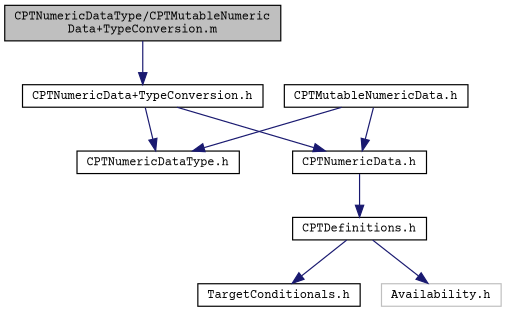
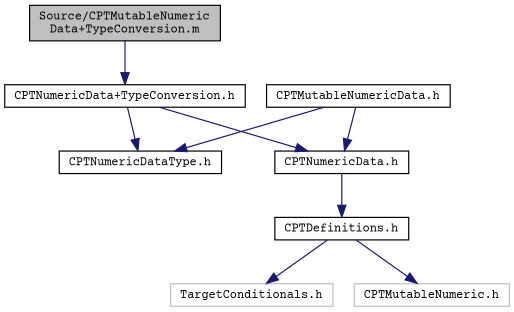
(143, 23) -> (125, 23)
(279, 295) -> (252, 295)
(441, 295) -> (432, 295)
